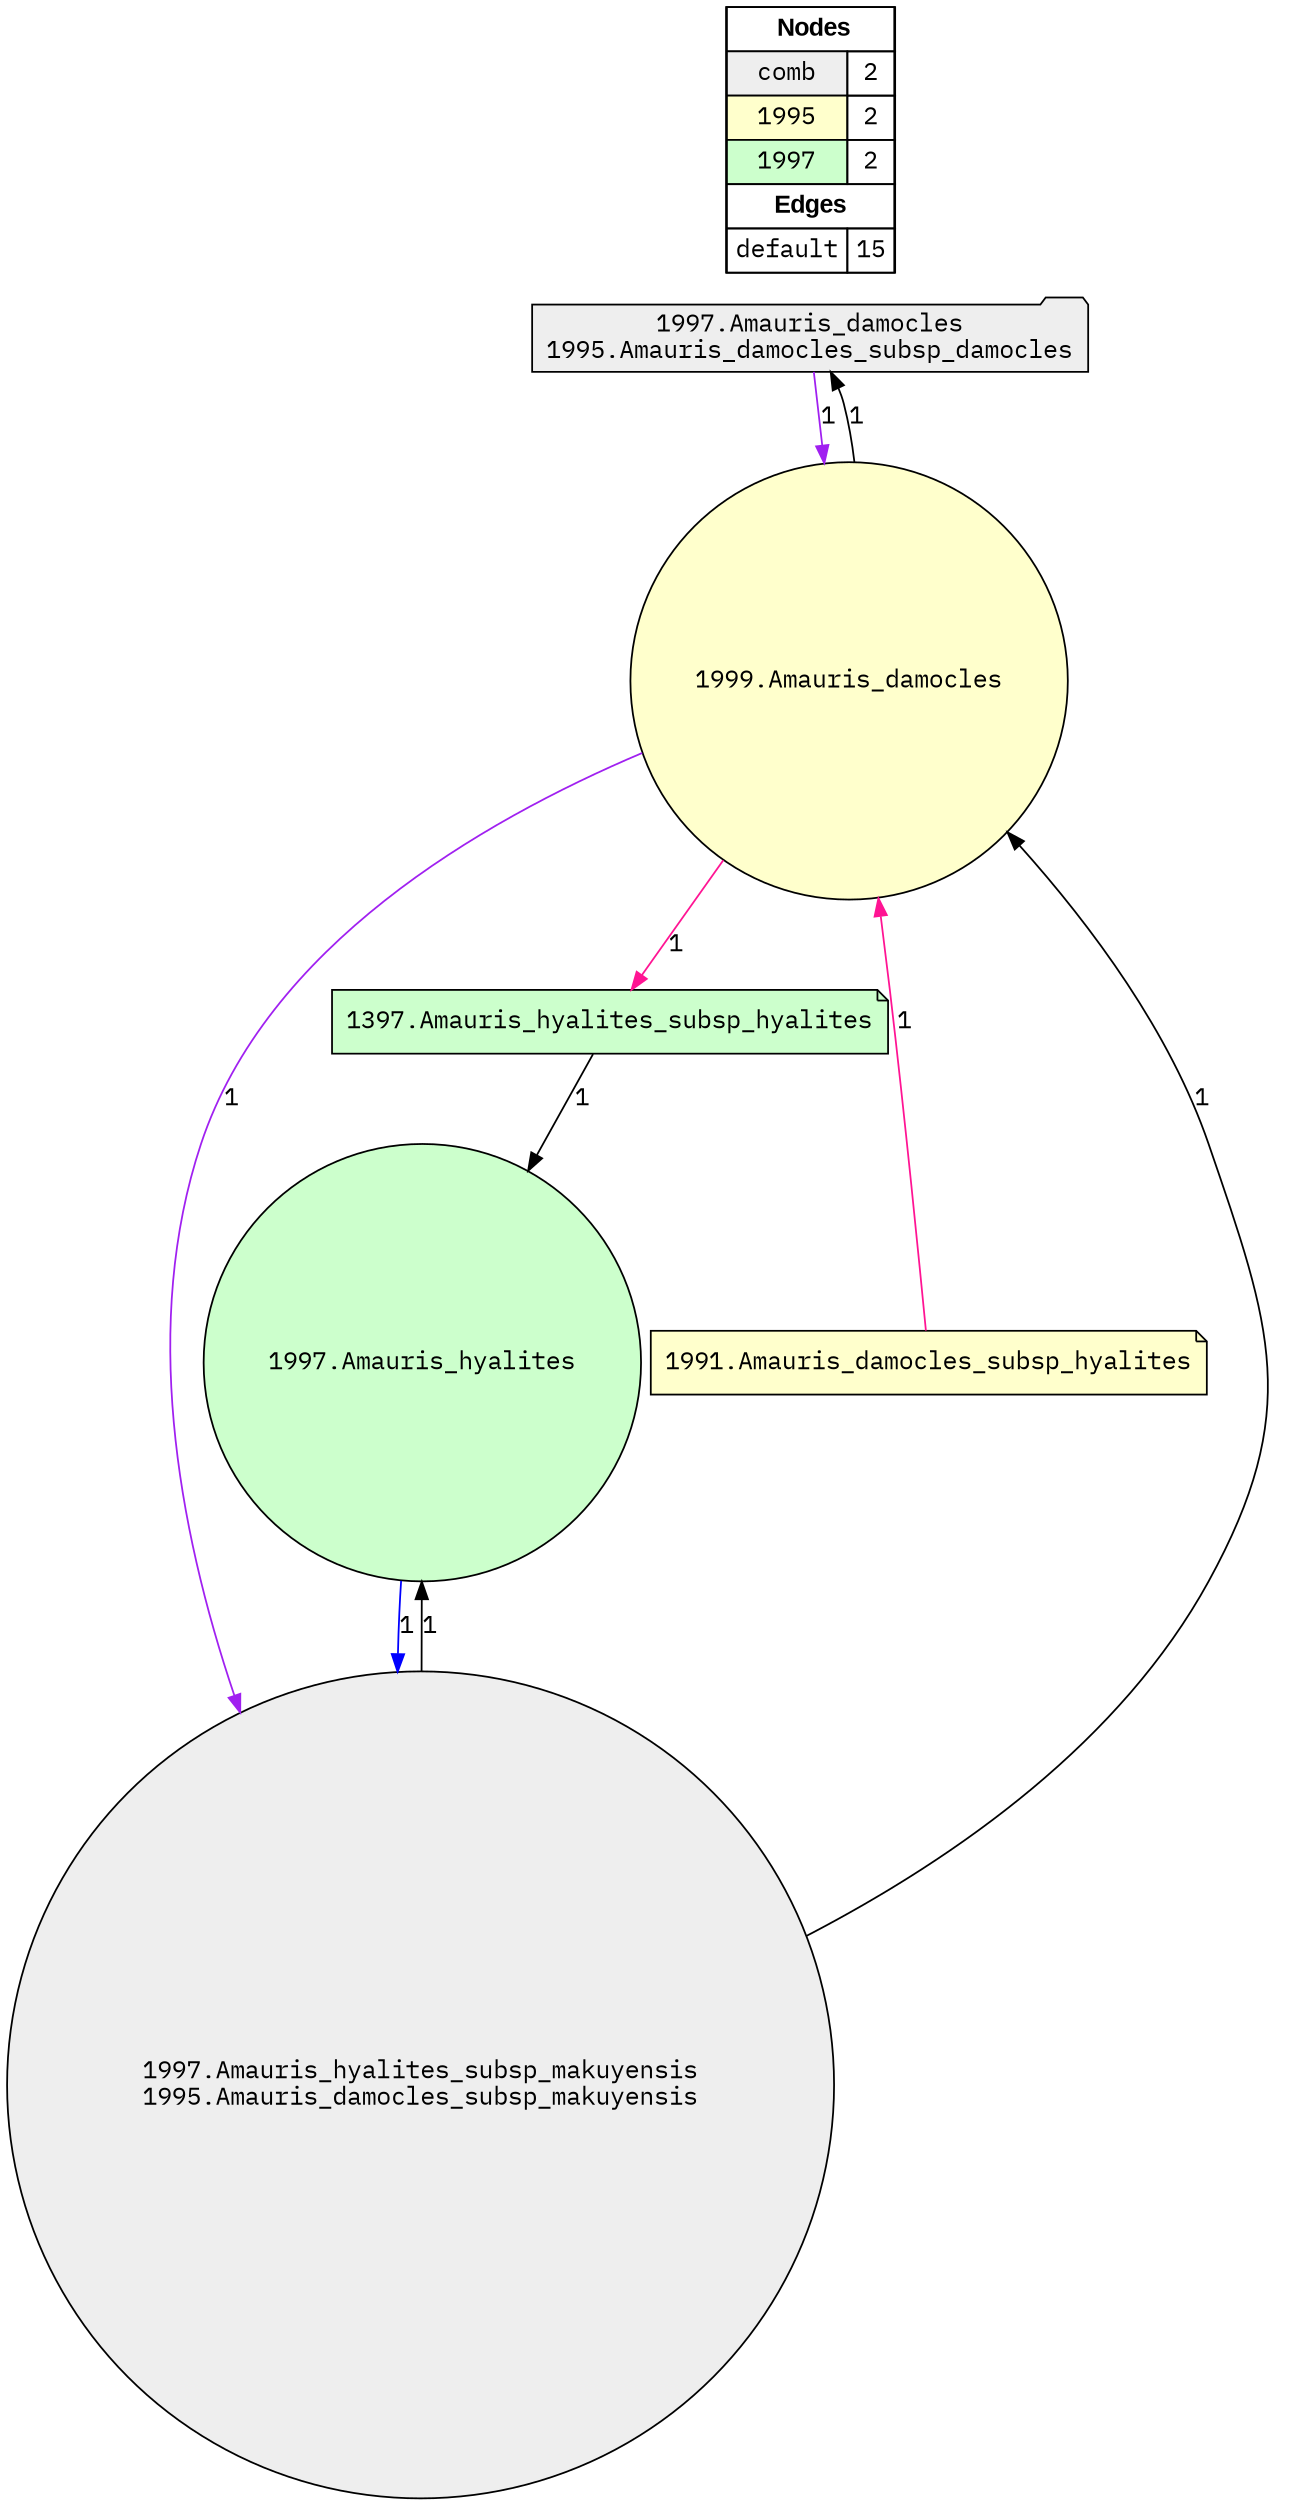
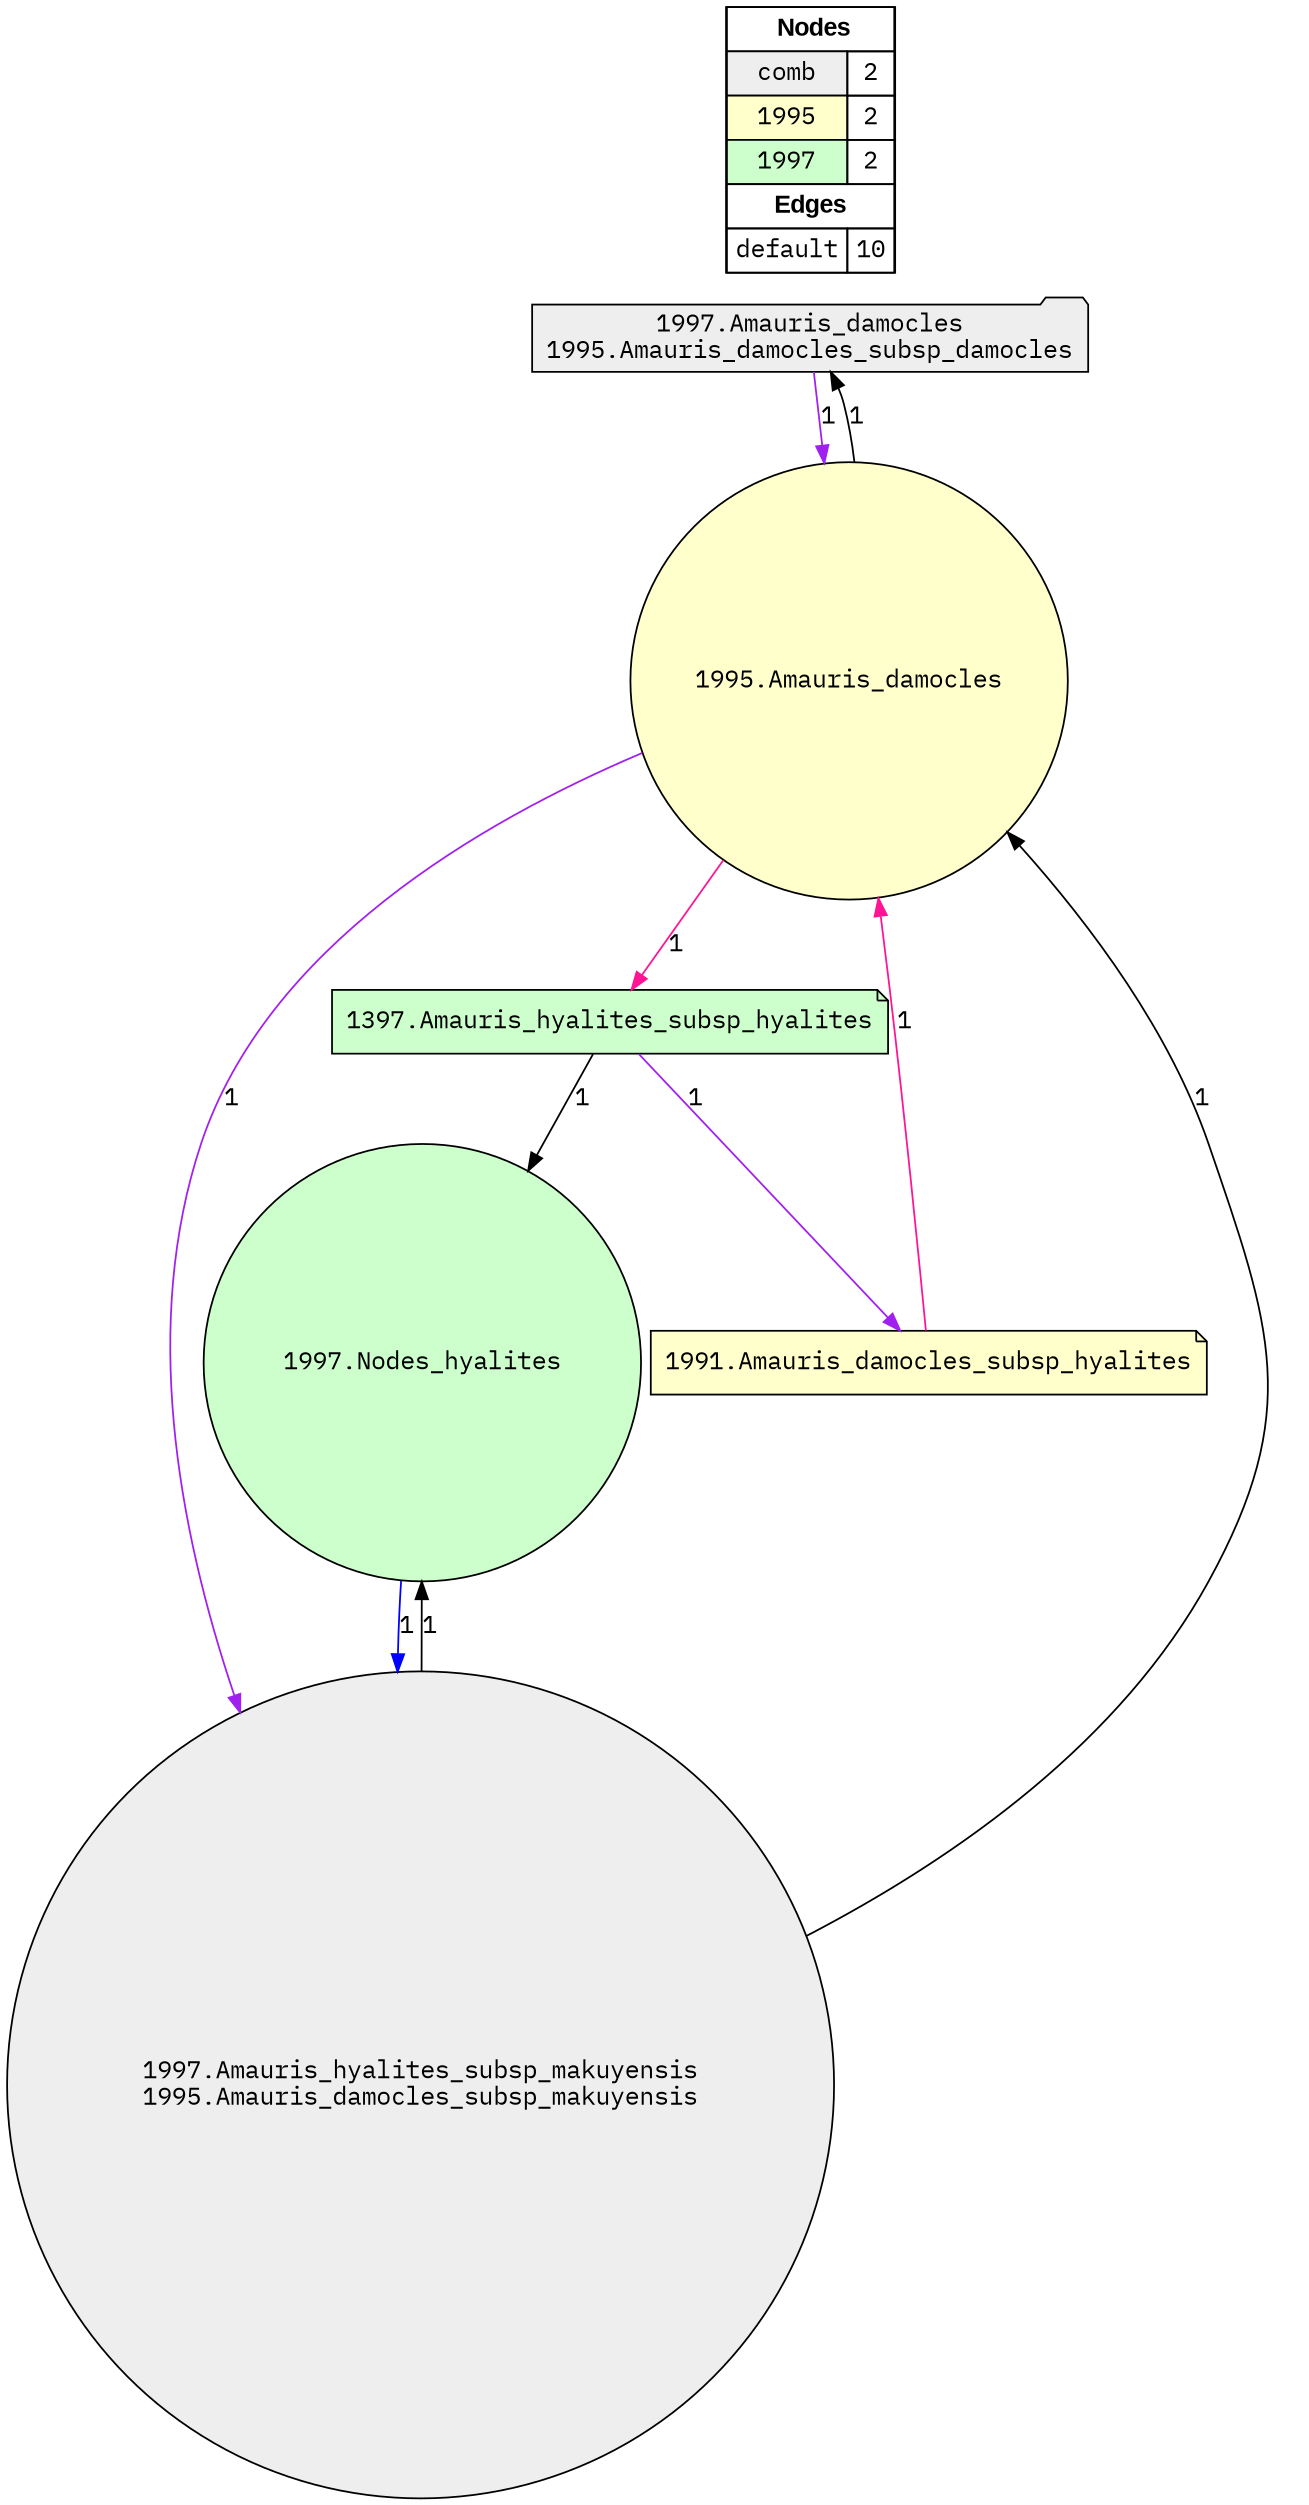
(871, 250) -> (871, 250)
(849, 681) -> (849, 681)
none -> (763, 1186)
(422, 1363) -> (422, 1363)
